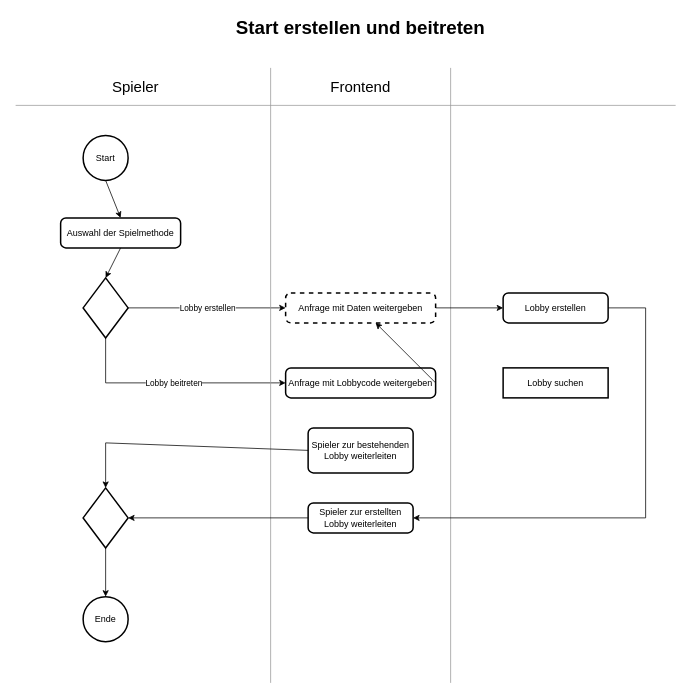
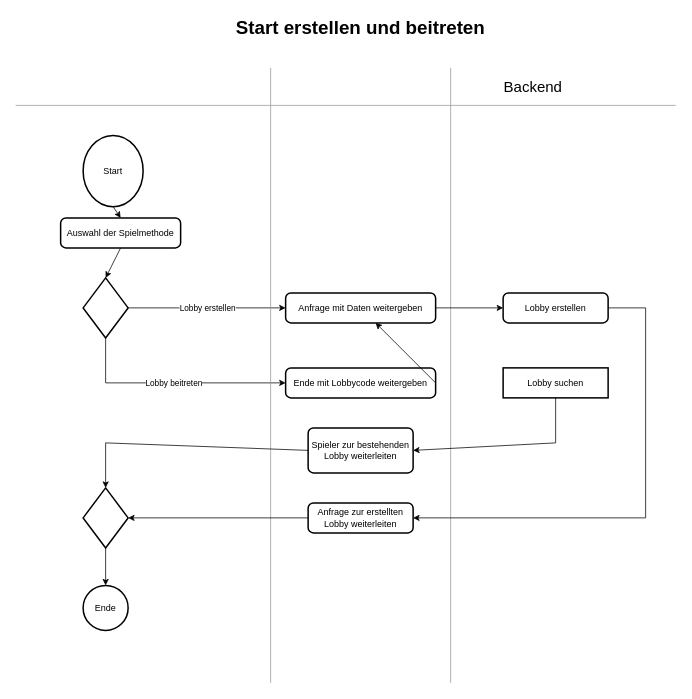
(135, 87) -> none
(360, 87) -> none
none -> (533, 87)
(105, 158) -> (113, 171)
(360, 308) -> (360, 308)
(360, 383) -> (360, 383)
none -> (509, 445)
(360, 518) -> (360, 518)
(105, 619) -> (105, 608)
